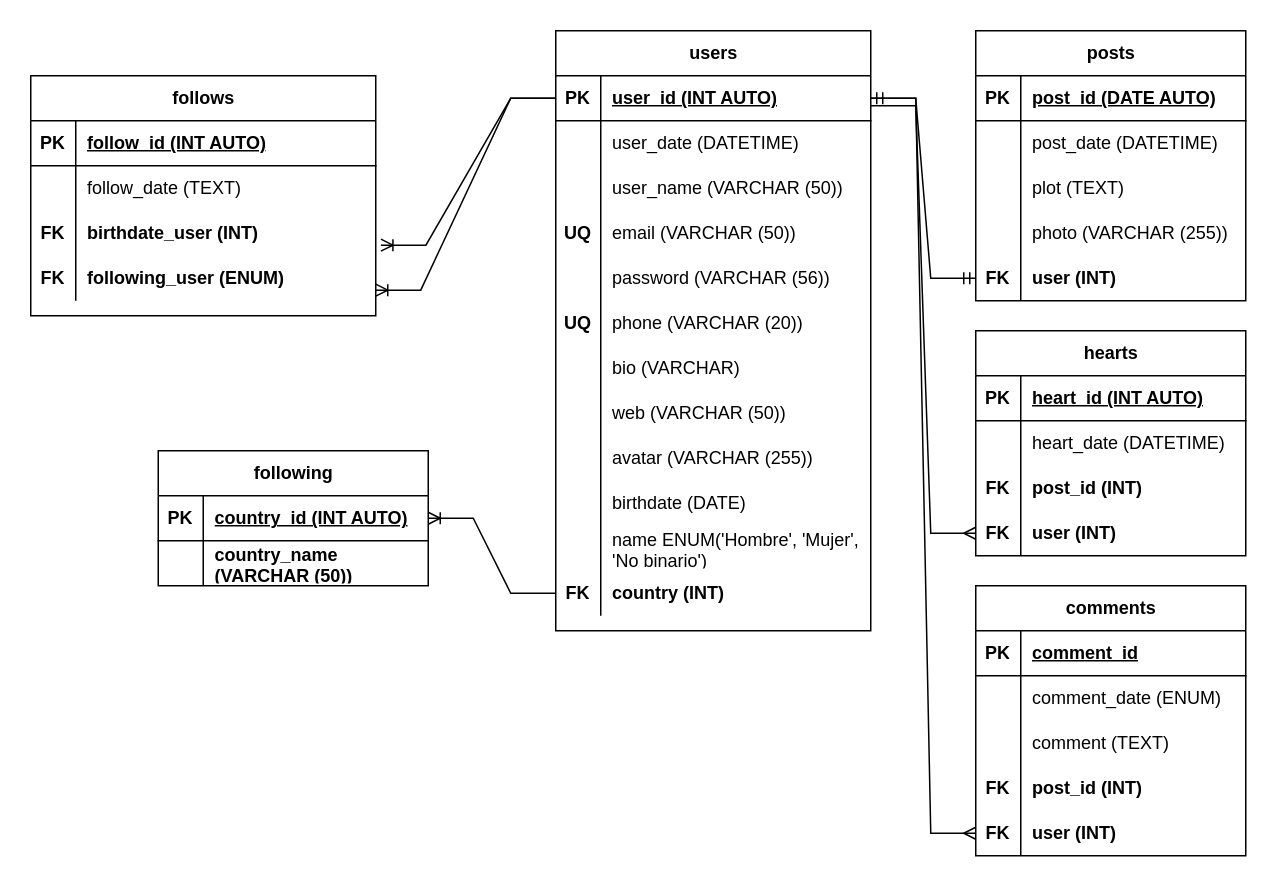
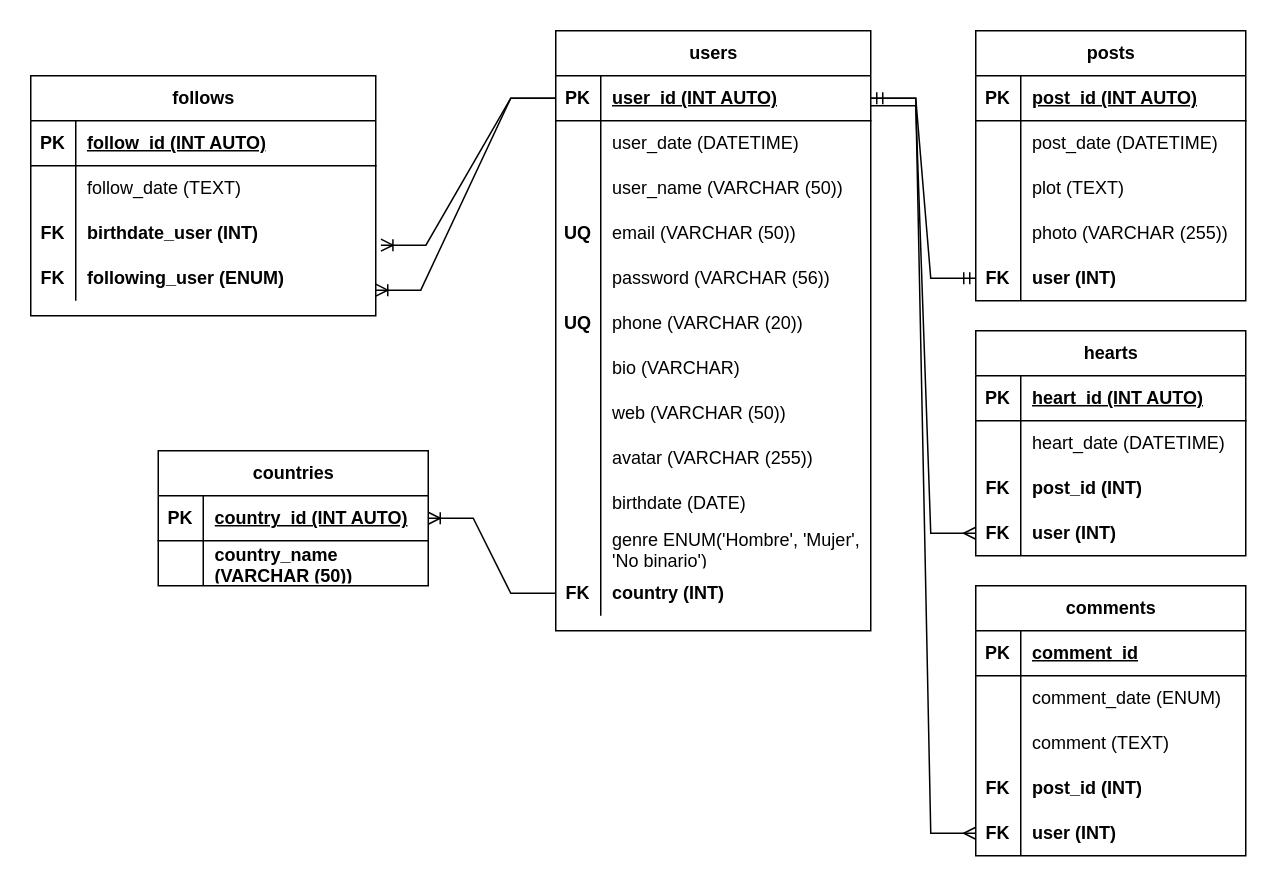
(1121, 98) -> (1116, 98)
(294, 473) -> (294, 473)
(742, 548) -> (742, 548)
